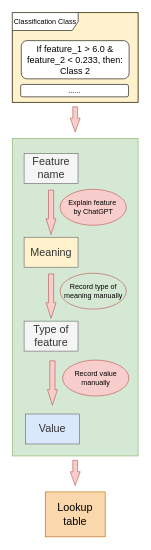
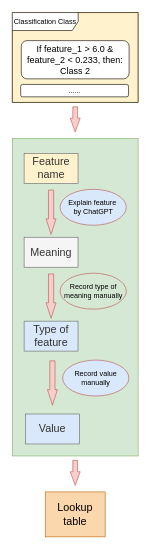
(51, 168) -> (51, 168)
(93, 207) -> (93, 207)
(51, 252) -> (51, 252)
(51, 336) -> (51, 336)
(96, 378) -> (96, 378)
